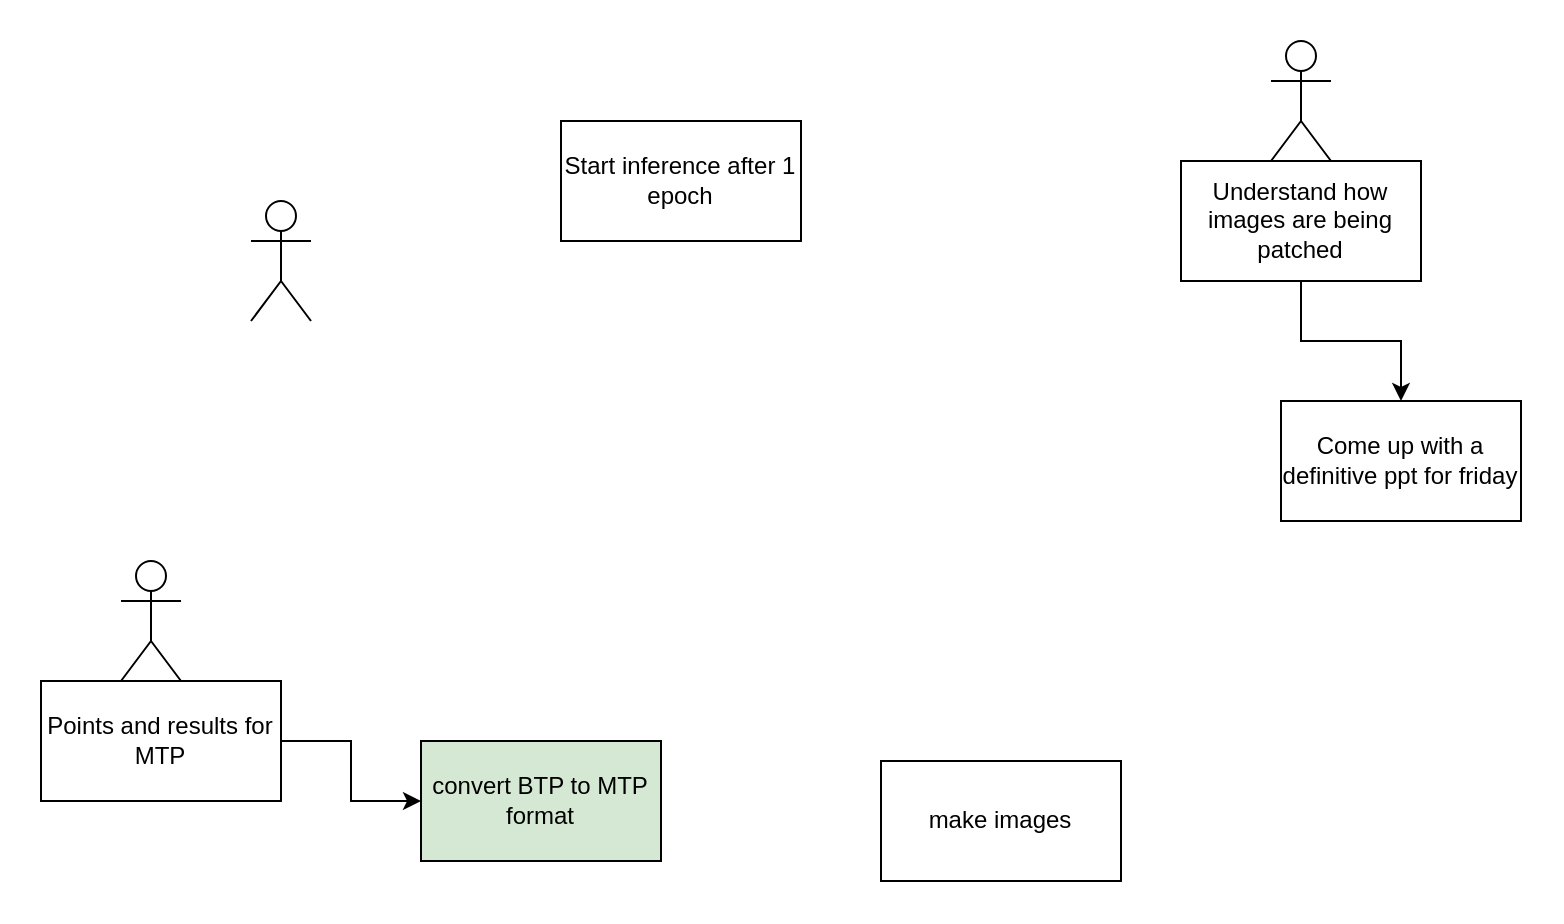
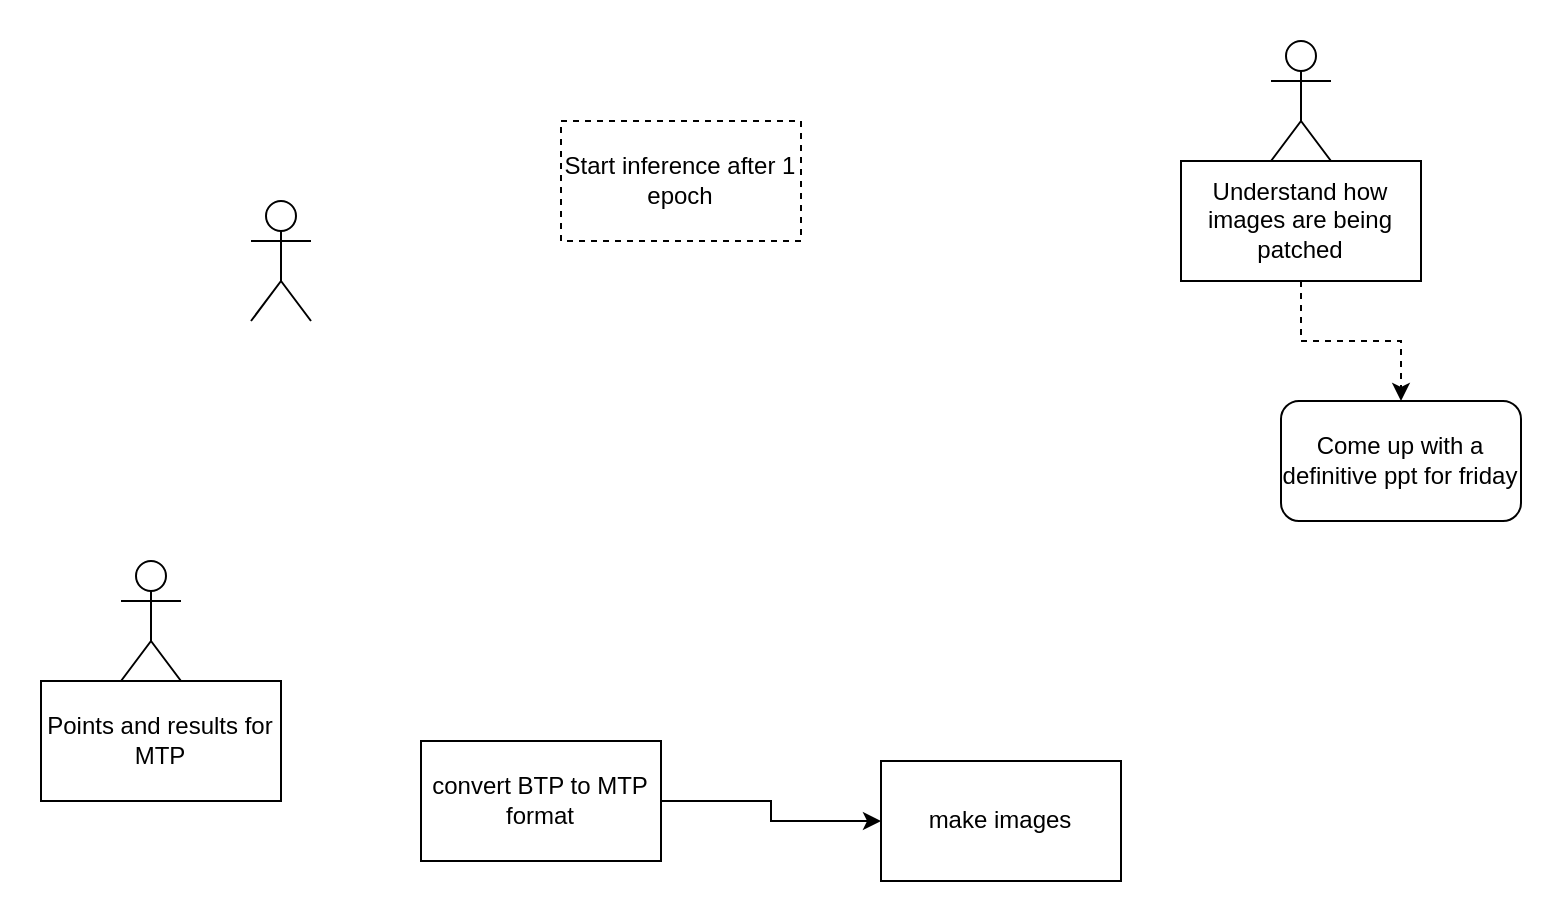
(681, 181) -> (681, 181)
(1345, 341) -> (1345, 341)
(1401, 461) -> (1401, 461)
(351, 764) -> none
(541, 801) -> (541, 801)
none -> (771, 804)
